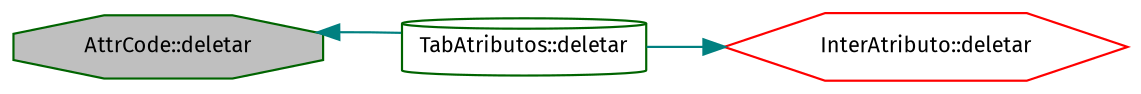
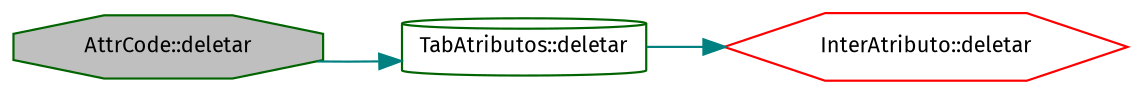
(370, 32) -> (348, 62)
